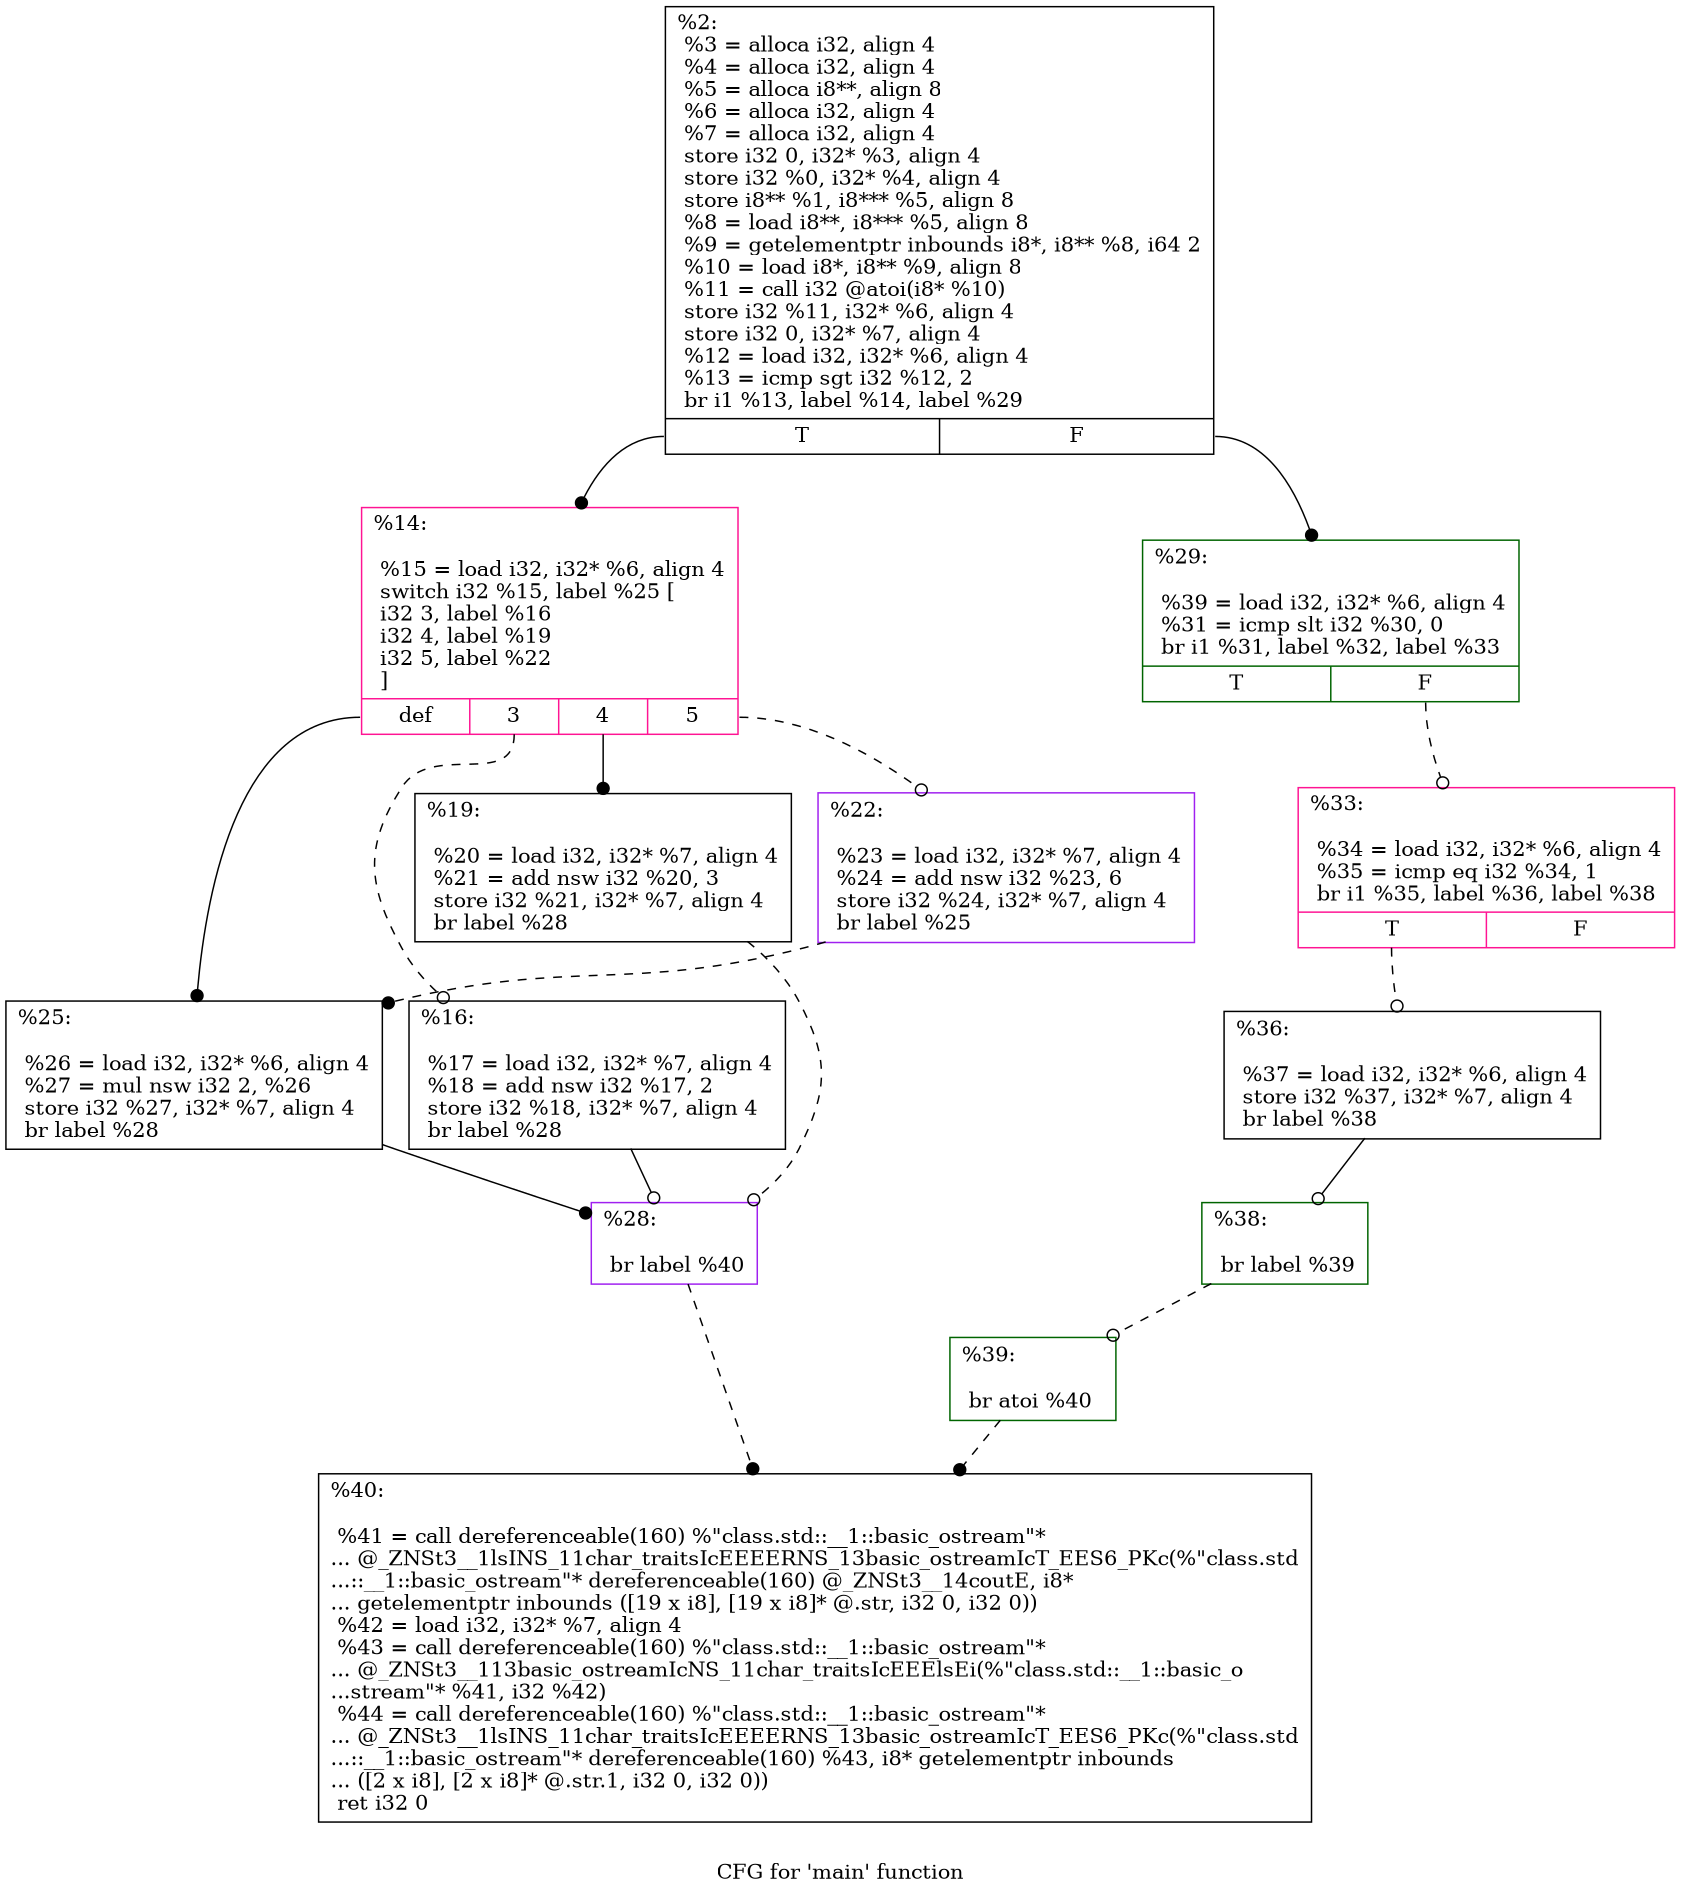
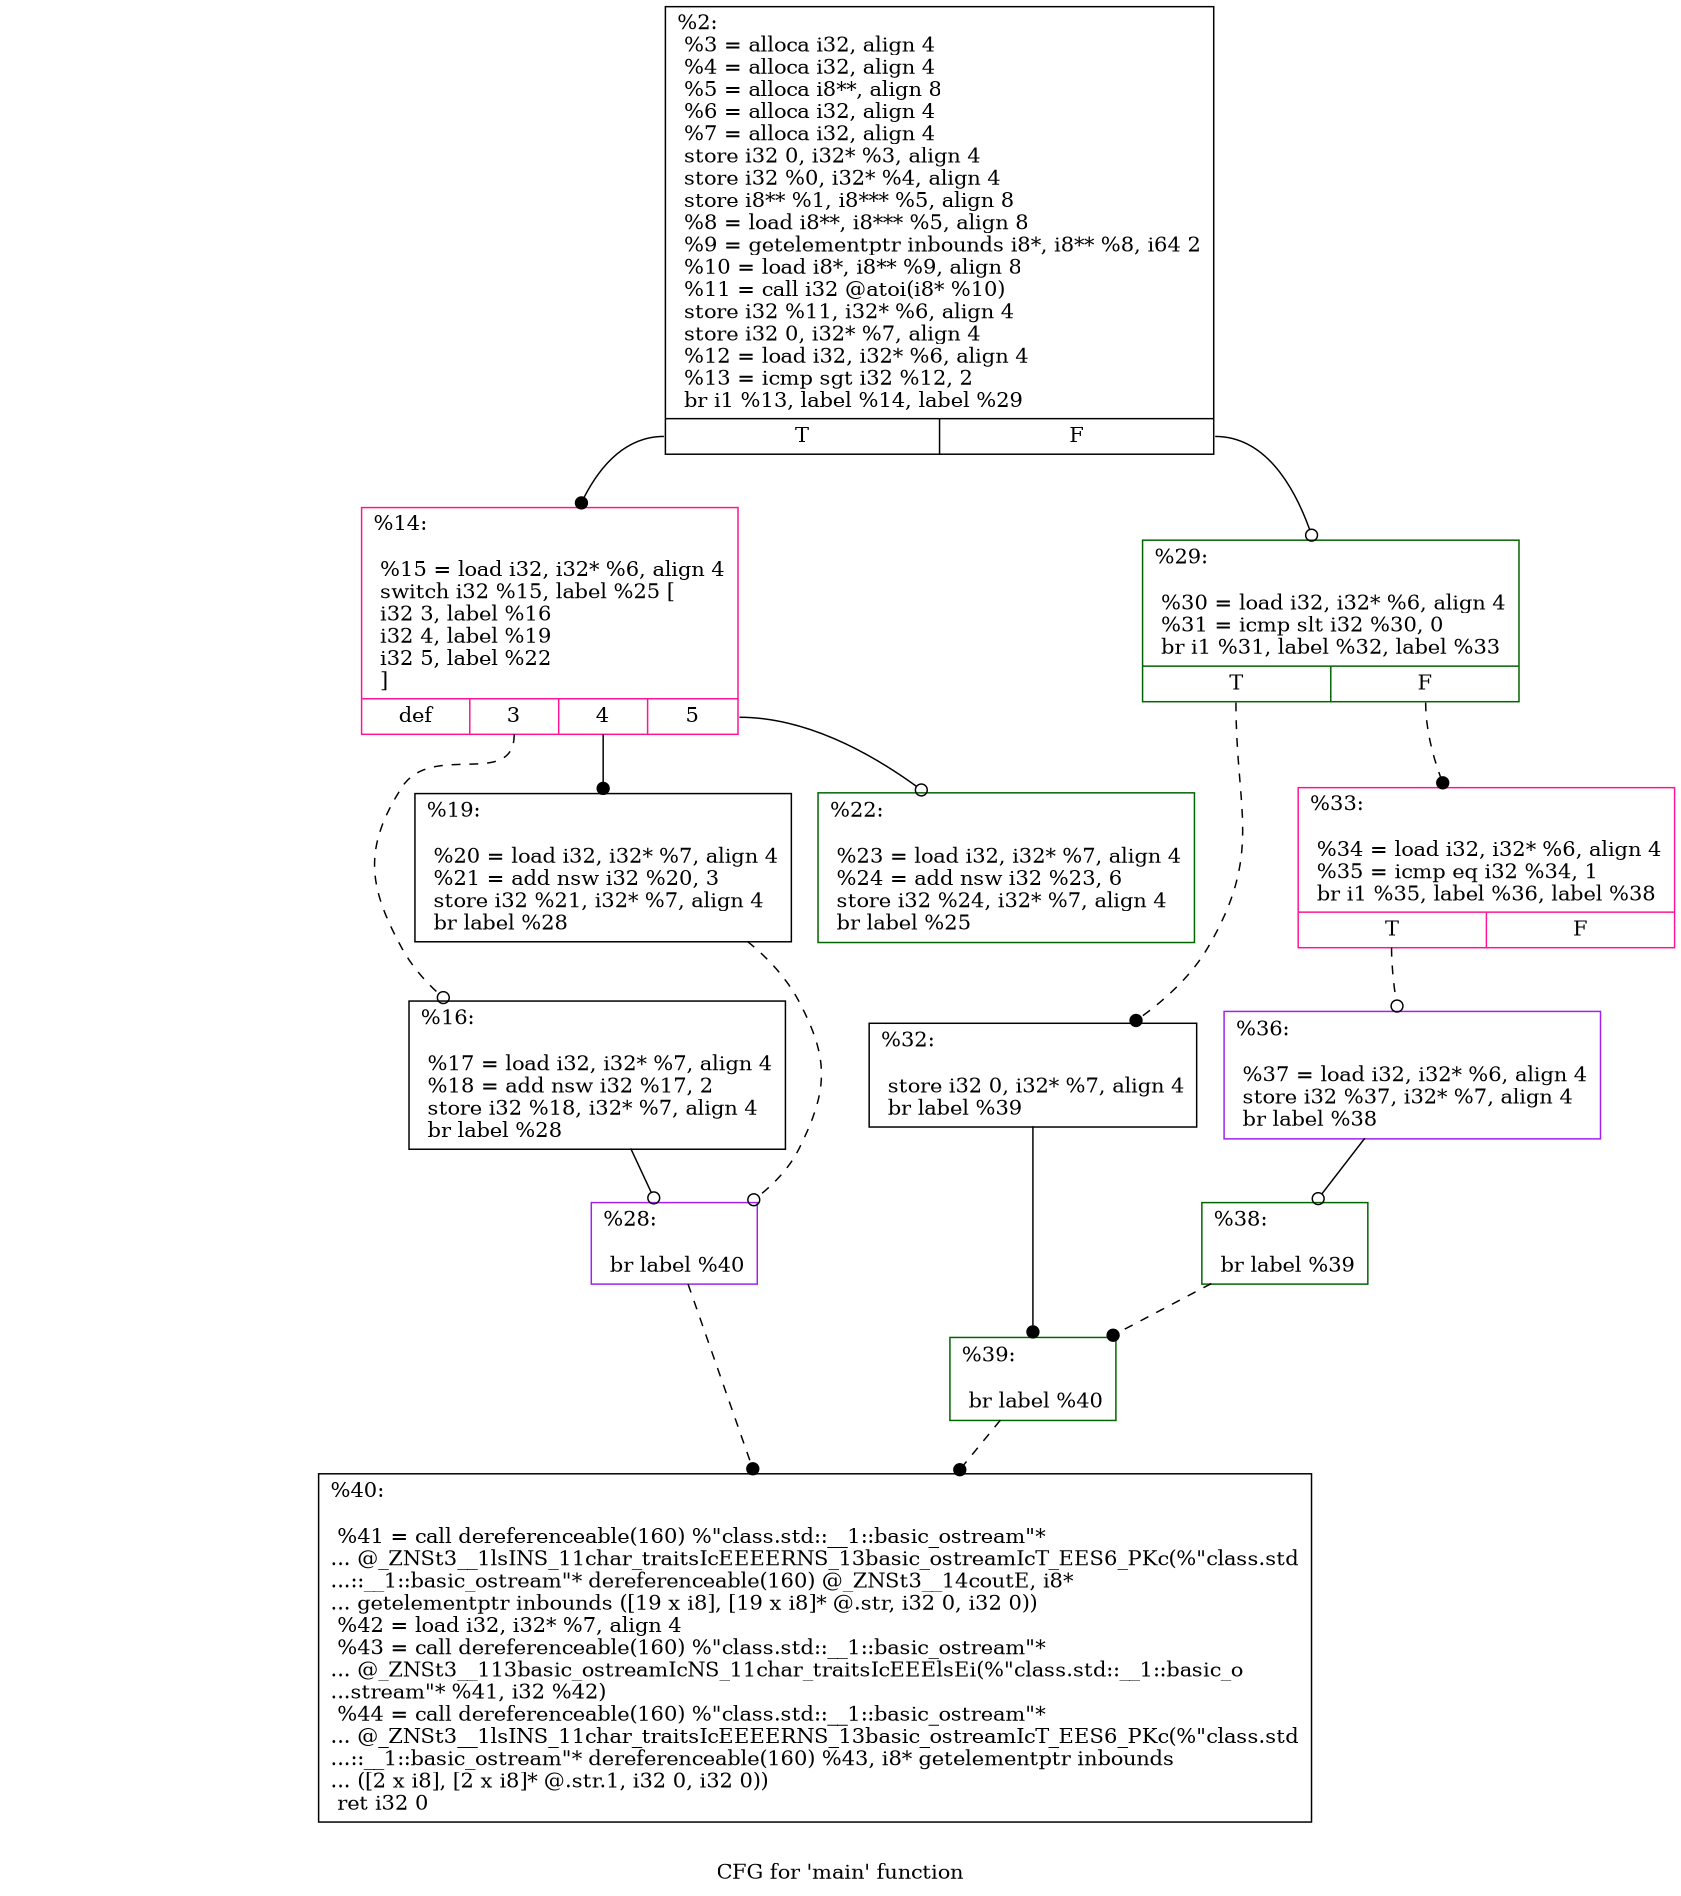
(1276, 468) -> (1276, 468)
(1331, 603) -> (1331, 603)
(833, 738) -> (833, 738)
(1430, 740) -> (1430, 740)
(1006, 868) -> (1006, 868)
(194, 1075) -> none
none -> (1033, 1075)
(1412, 1075) -> (1412, 1075)
(1165, 1308) -> (1165, 1308)
(1027, 1401) -> (1033, 1401)
